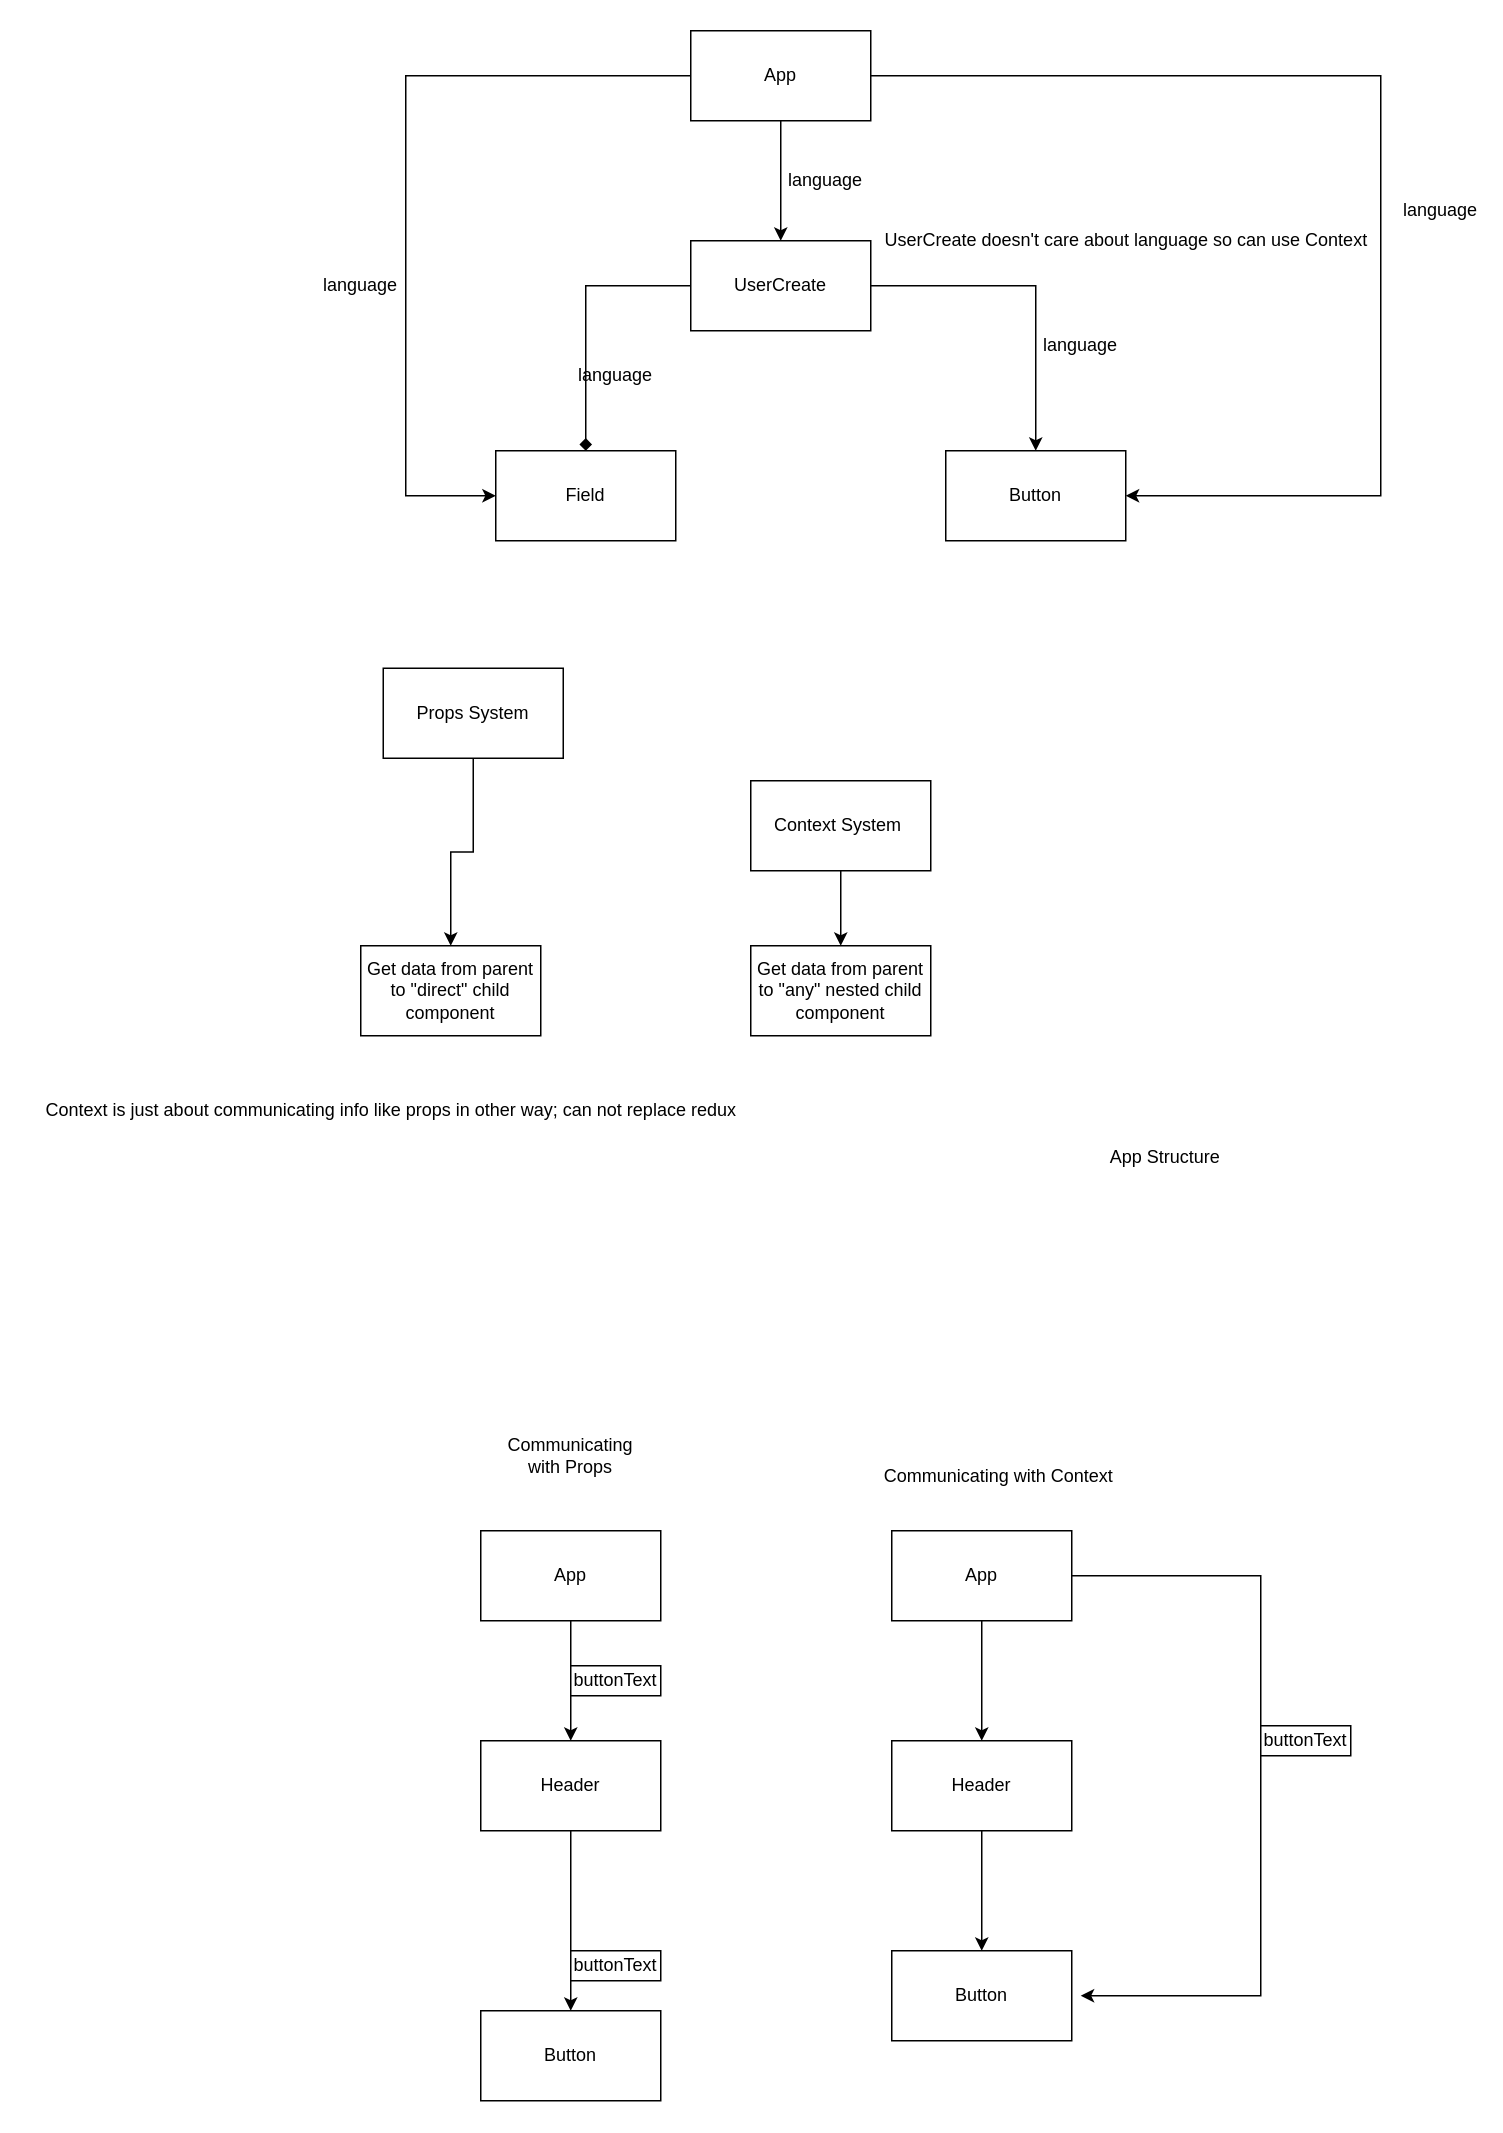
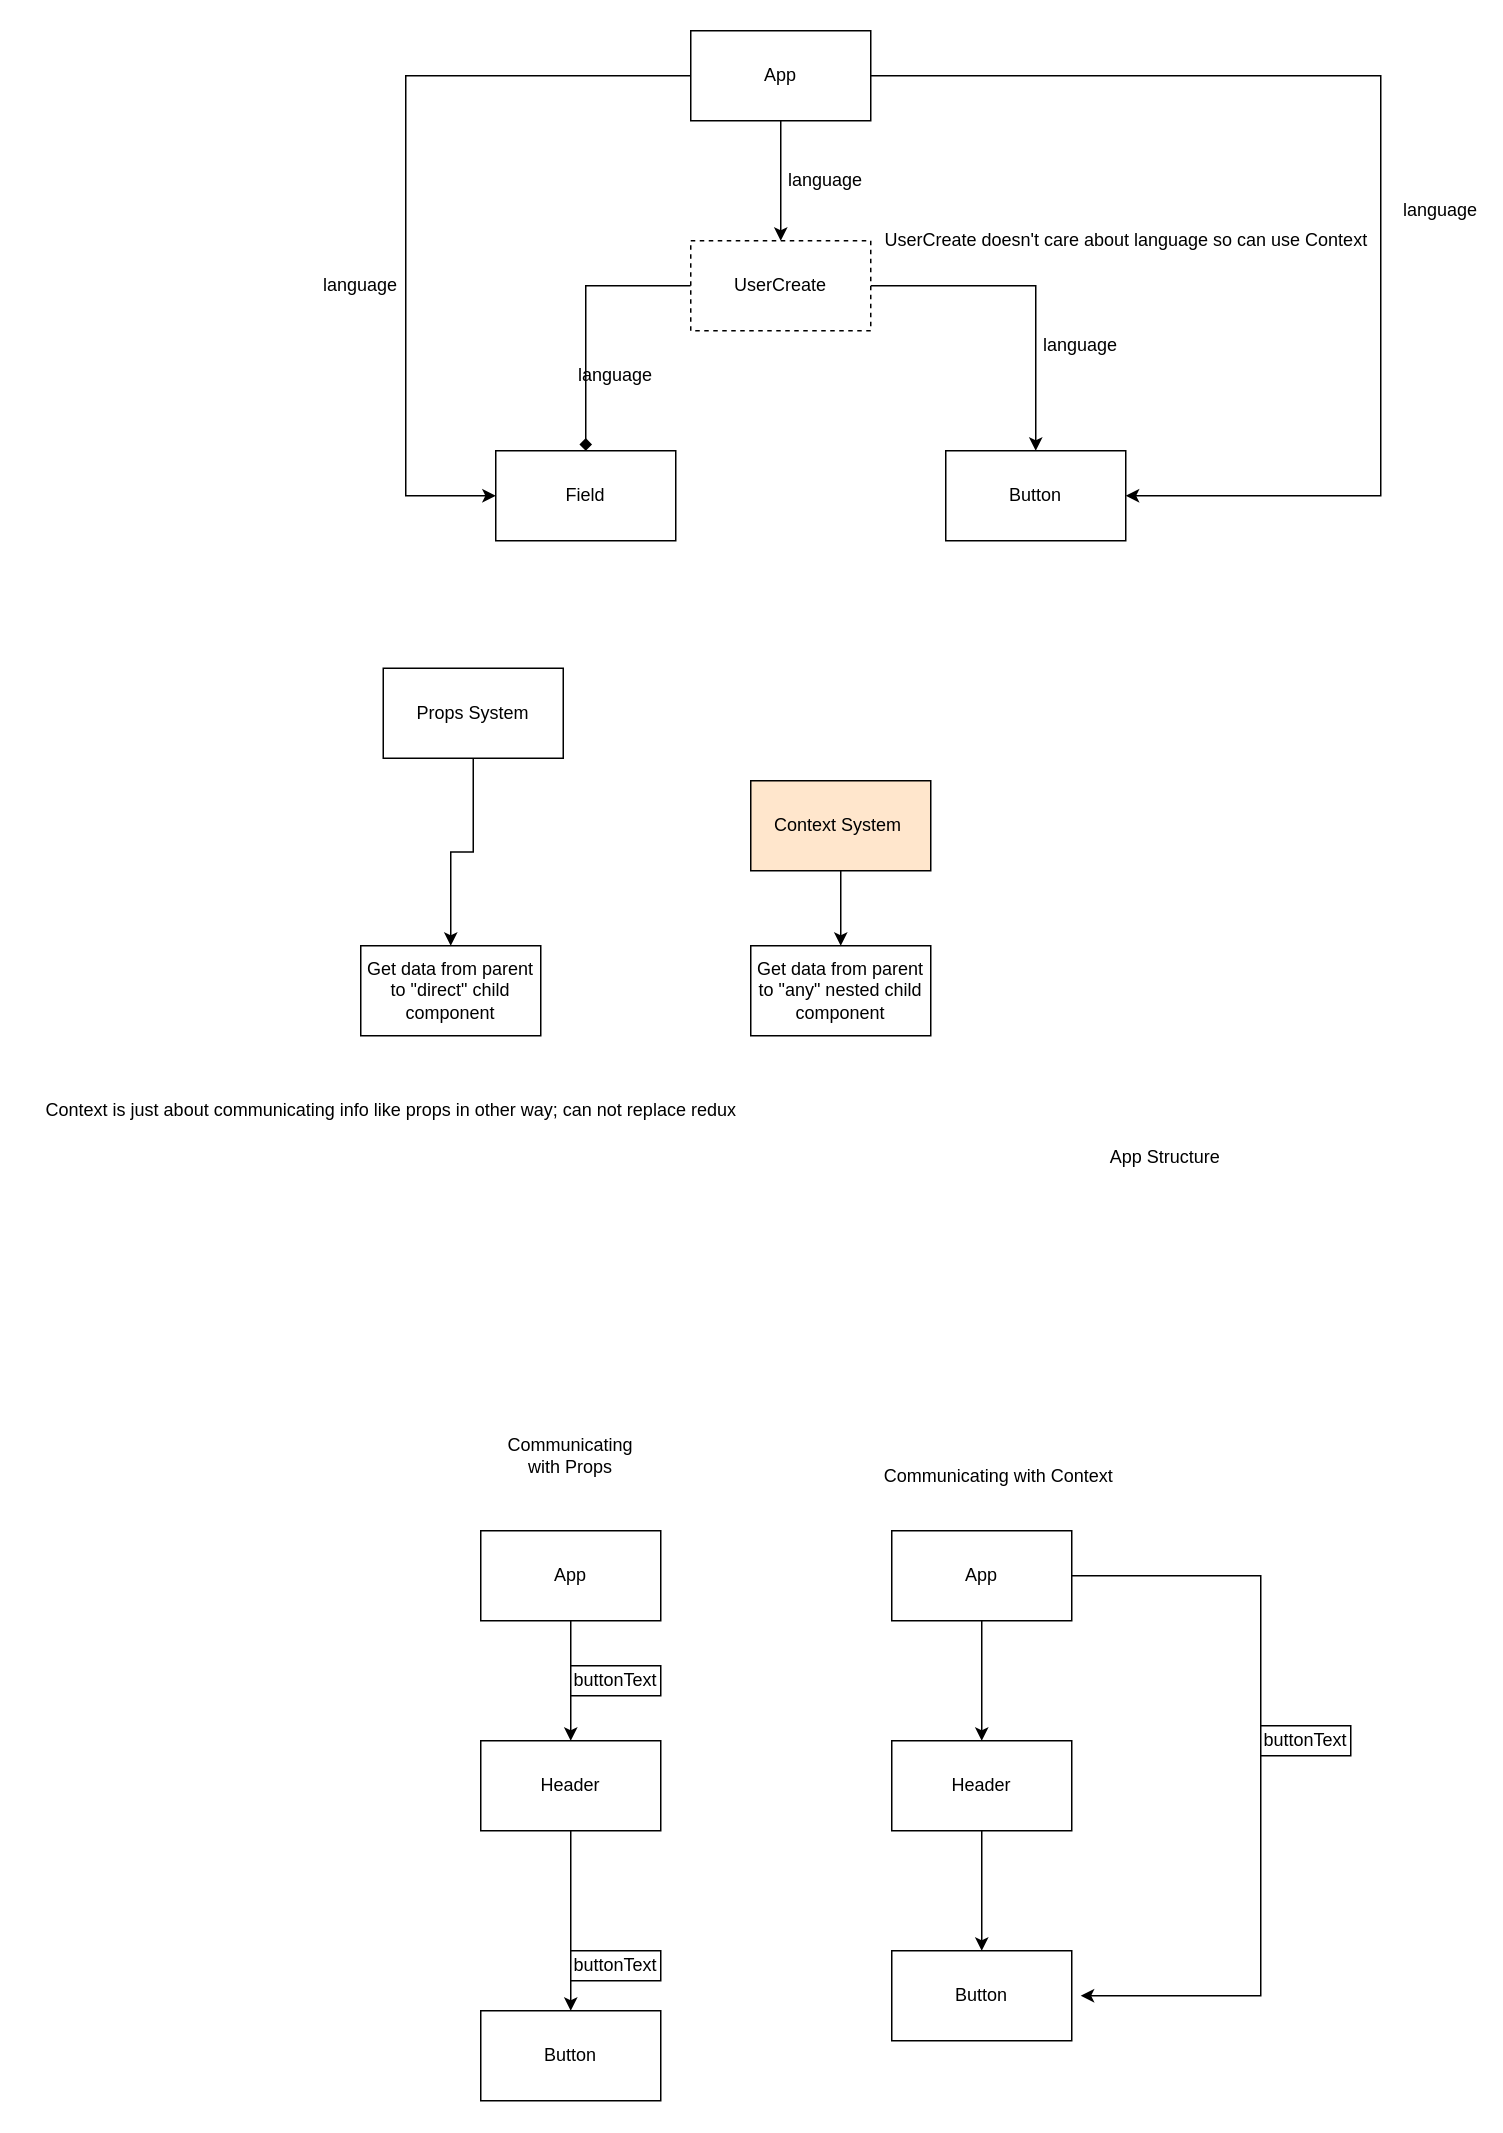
(781, 286) -> (781, 286)
(841, 826) -> (841, 826)
